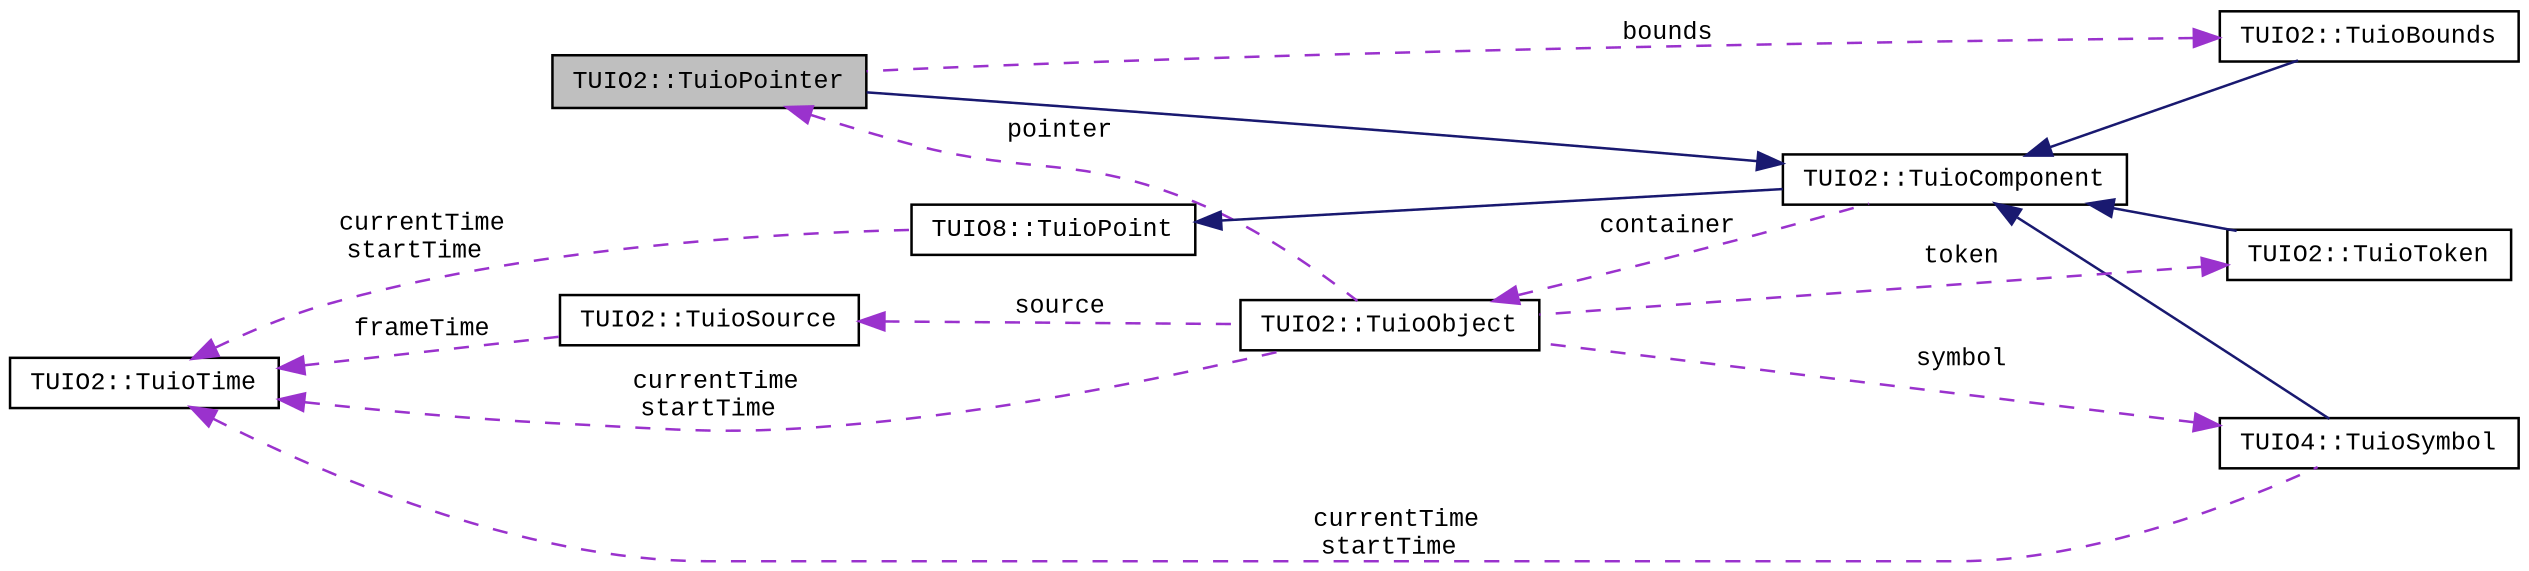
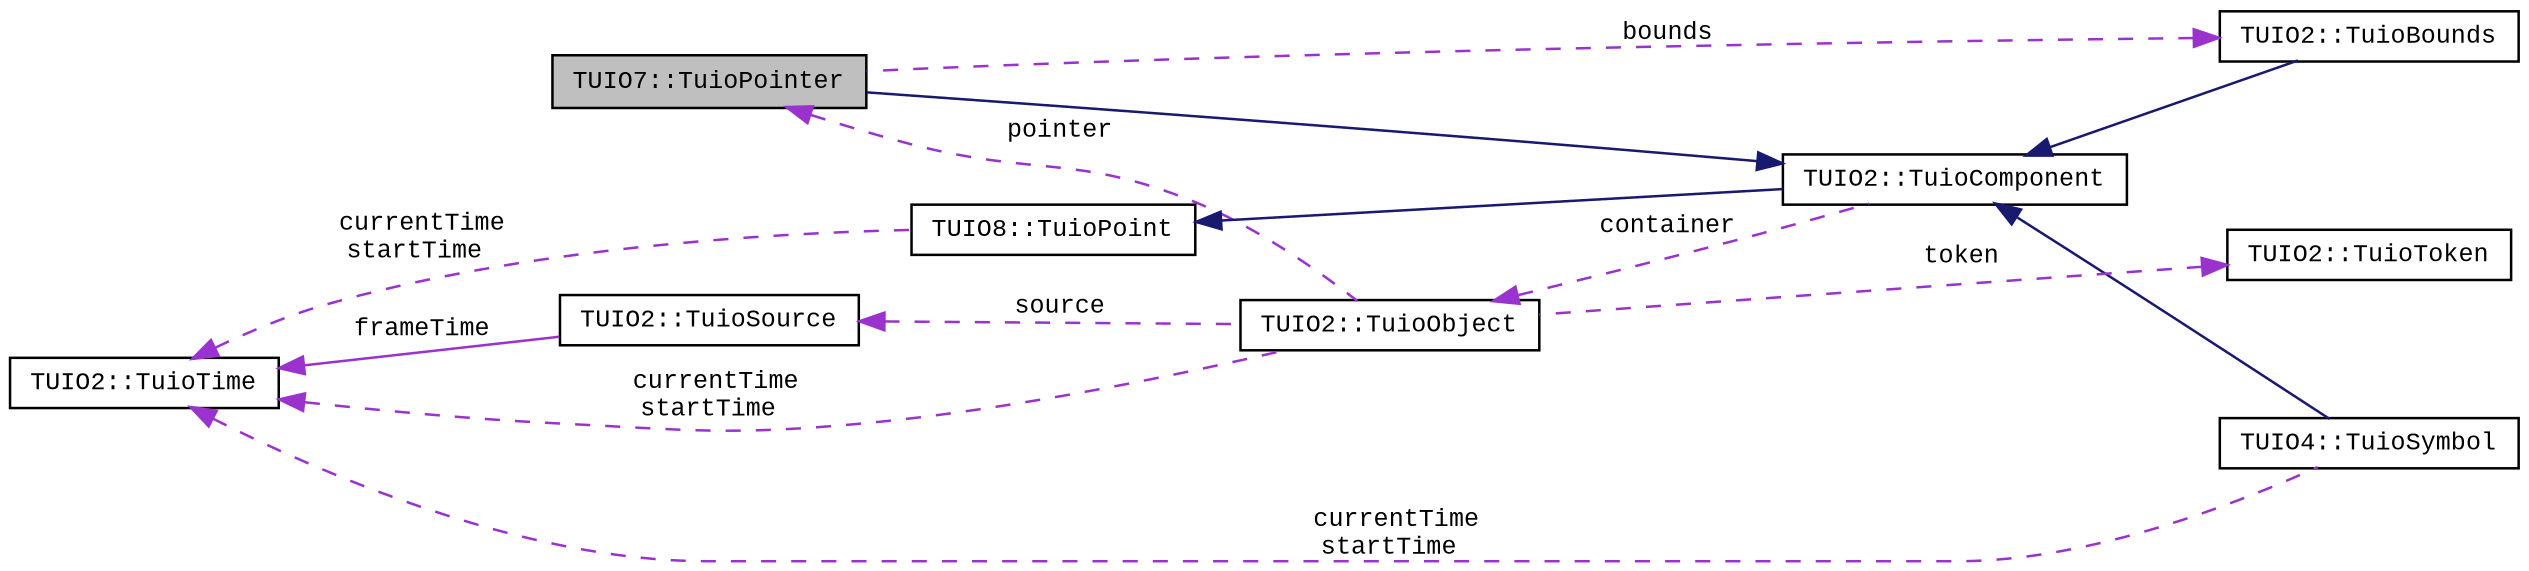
(709, 82) -> (709, 82)
(2175, 220) -> none
(432, 351) -> (432, 351)
(1867, 383) -> none
